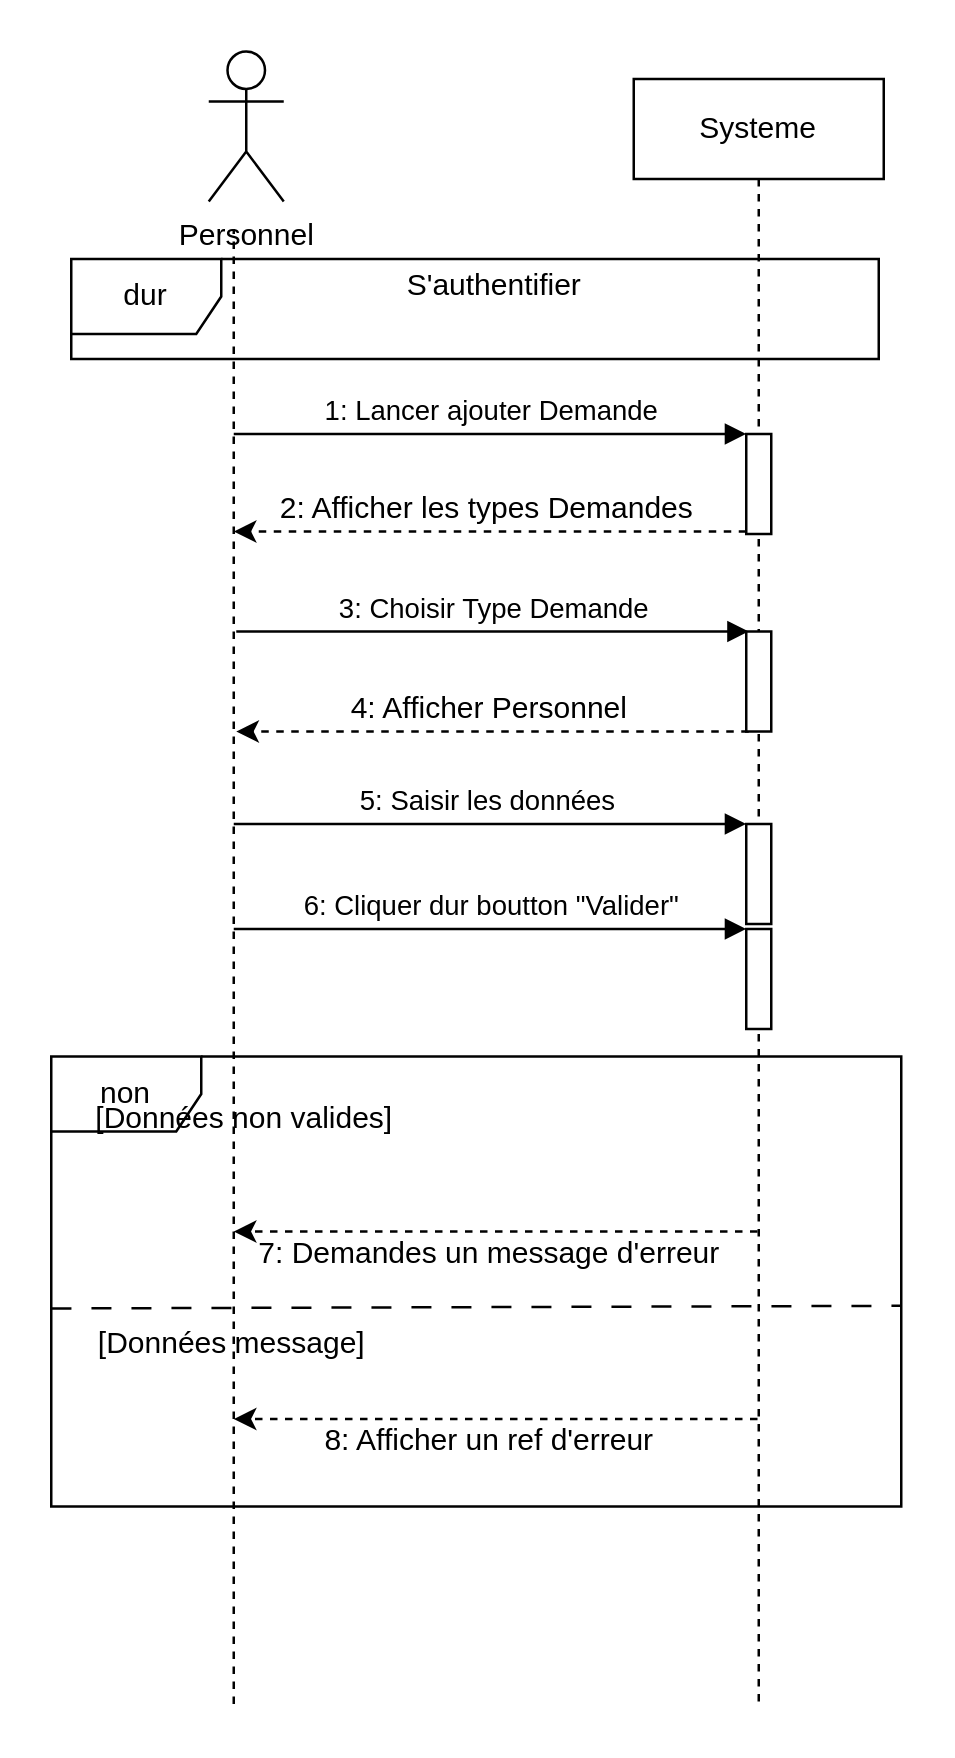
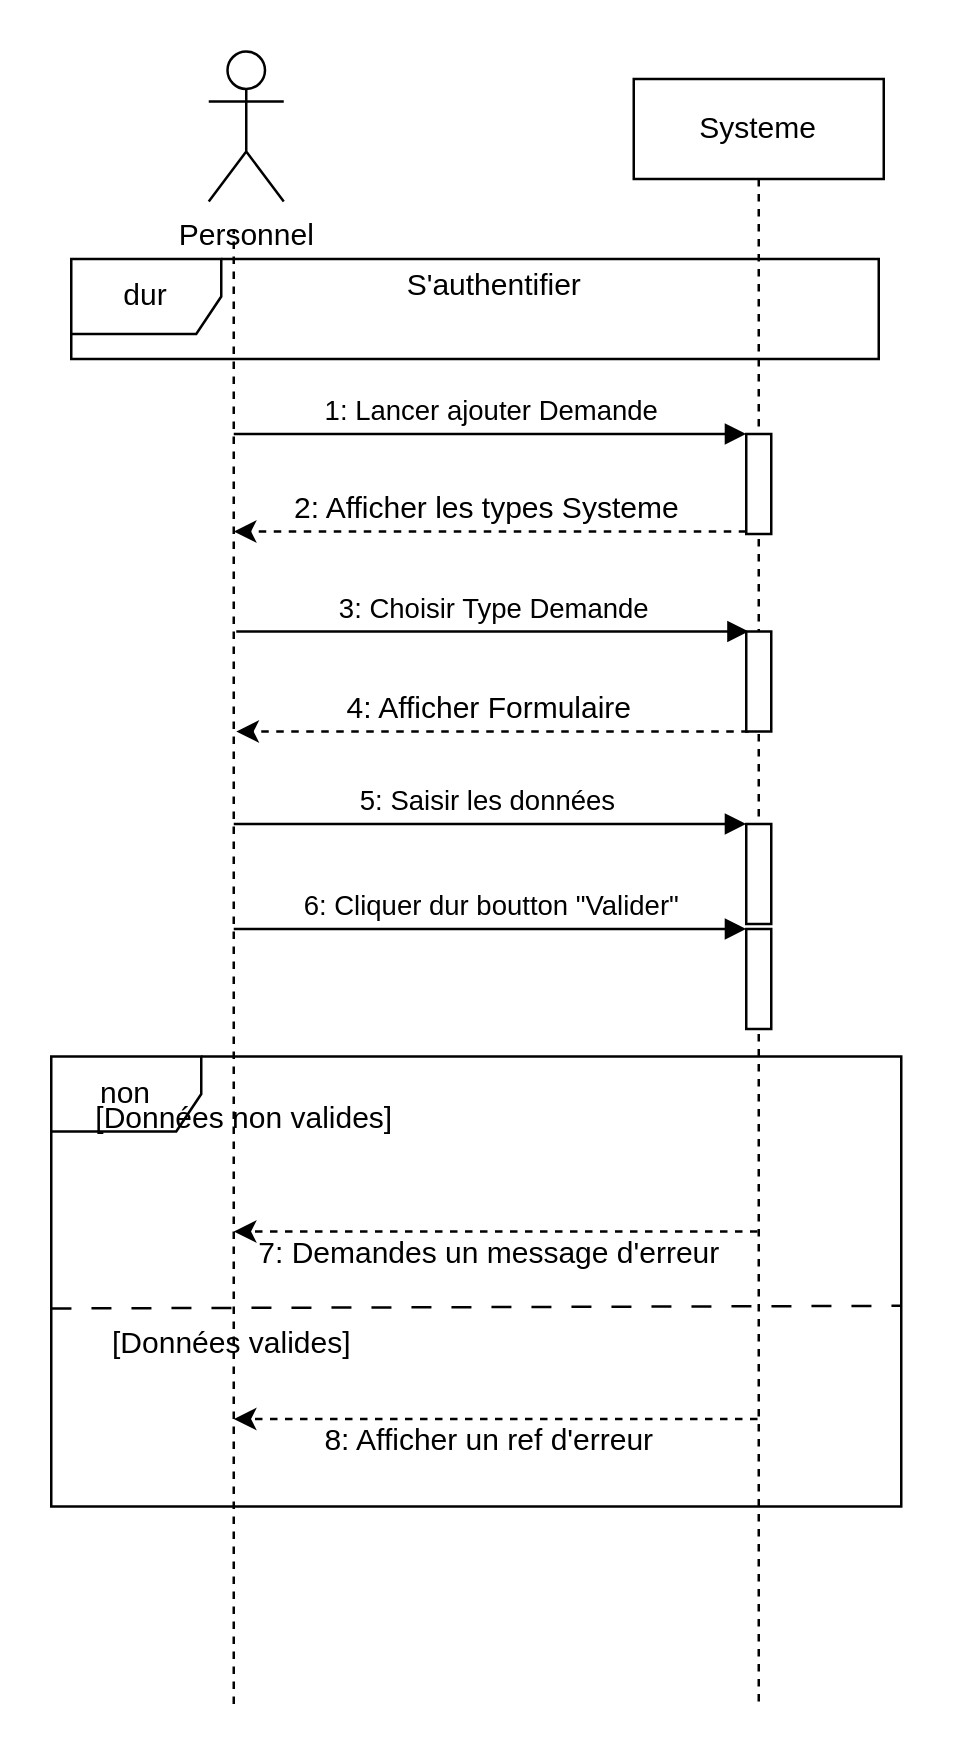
(488, 509) -> (488, 509)
(490, 709) -> (490, 709)
(233, 1344) -> (233, 1344)
